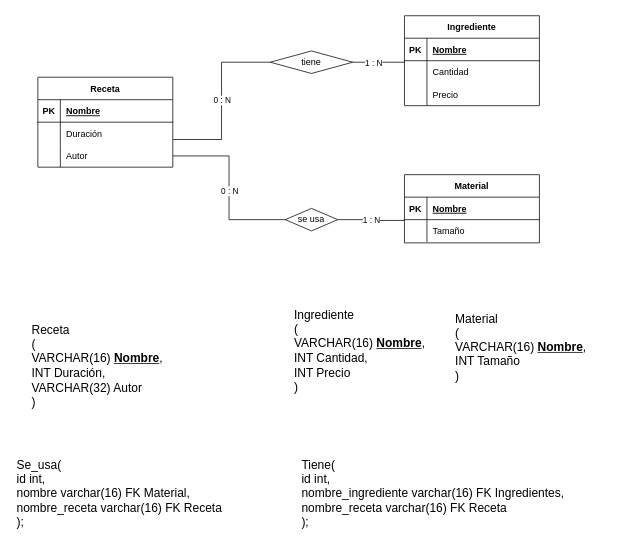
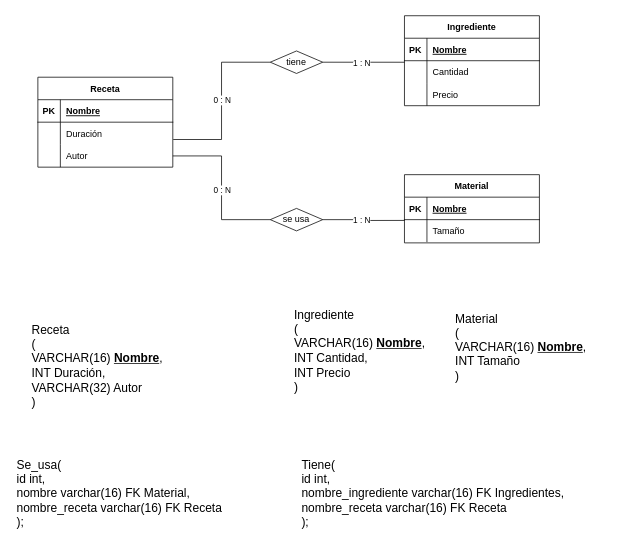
(312, 62) -> (297, 62)
(312, 219) -> (297, 219)
